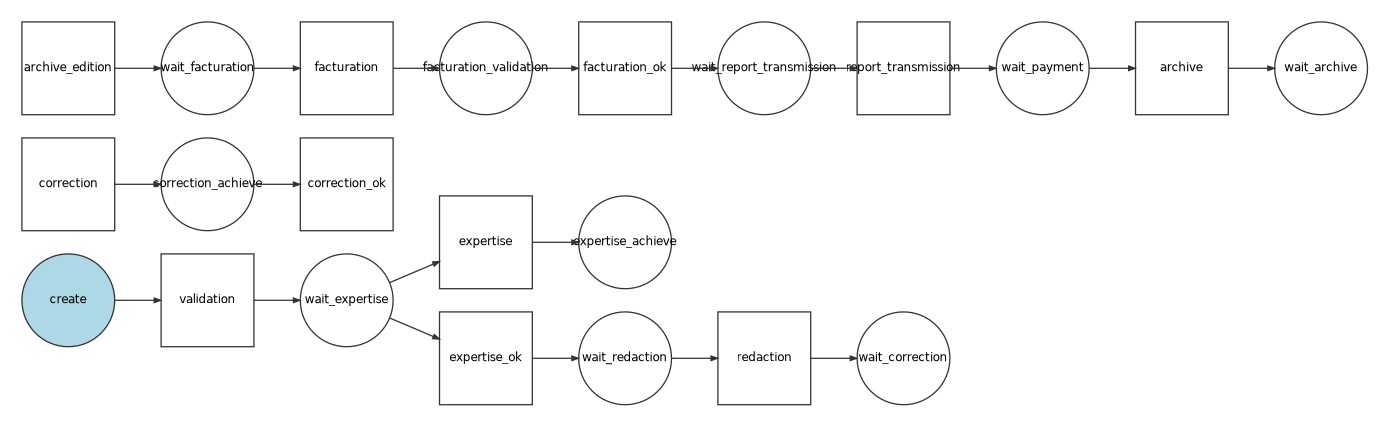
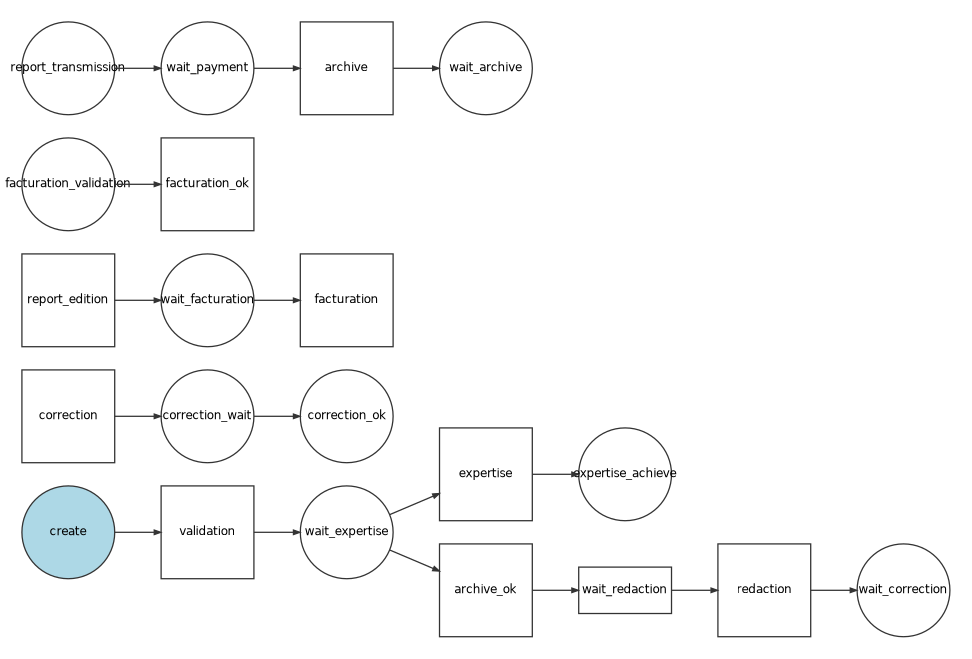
(68, 68) -> (68, 300)
(413, 68) -> none
(764, 68) -> none
(904, 68) -> (68, 68)
(208, 184) -> (208, 416)
(347, 184) -> (347, 416)
(486, 358) -> (486, 590)
(625, 358) -> (625, 590)
